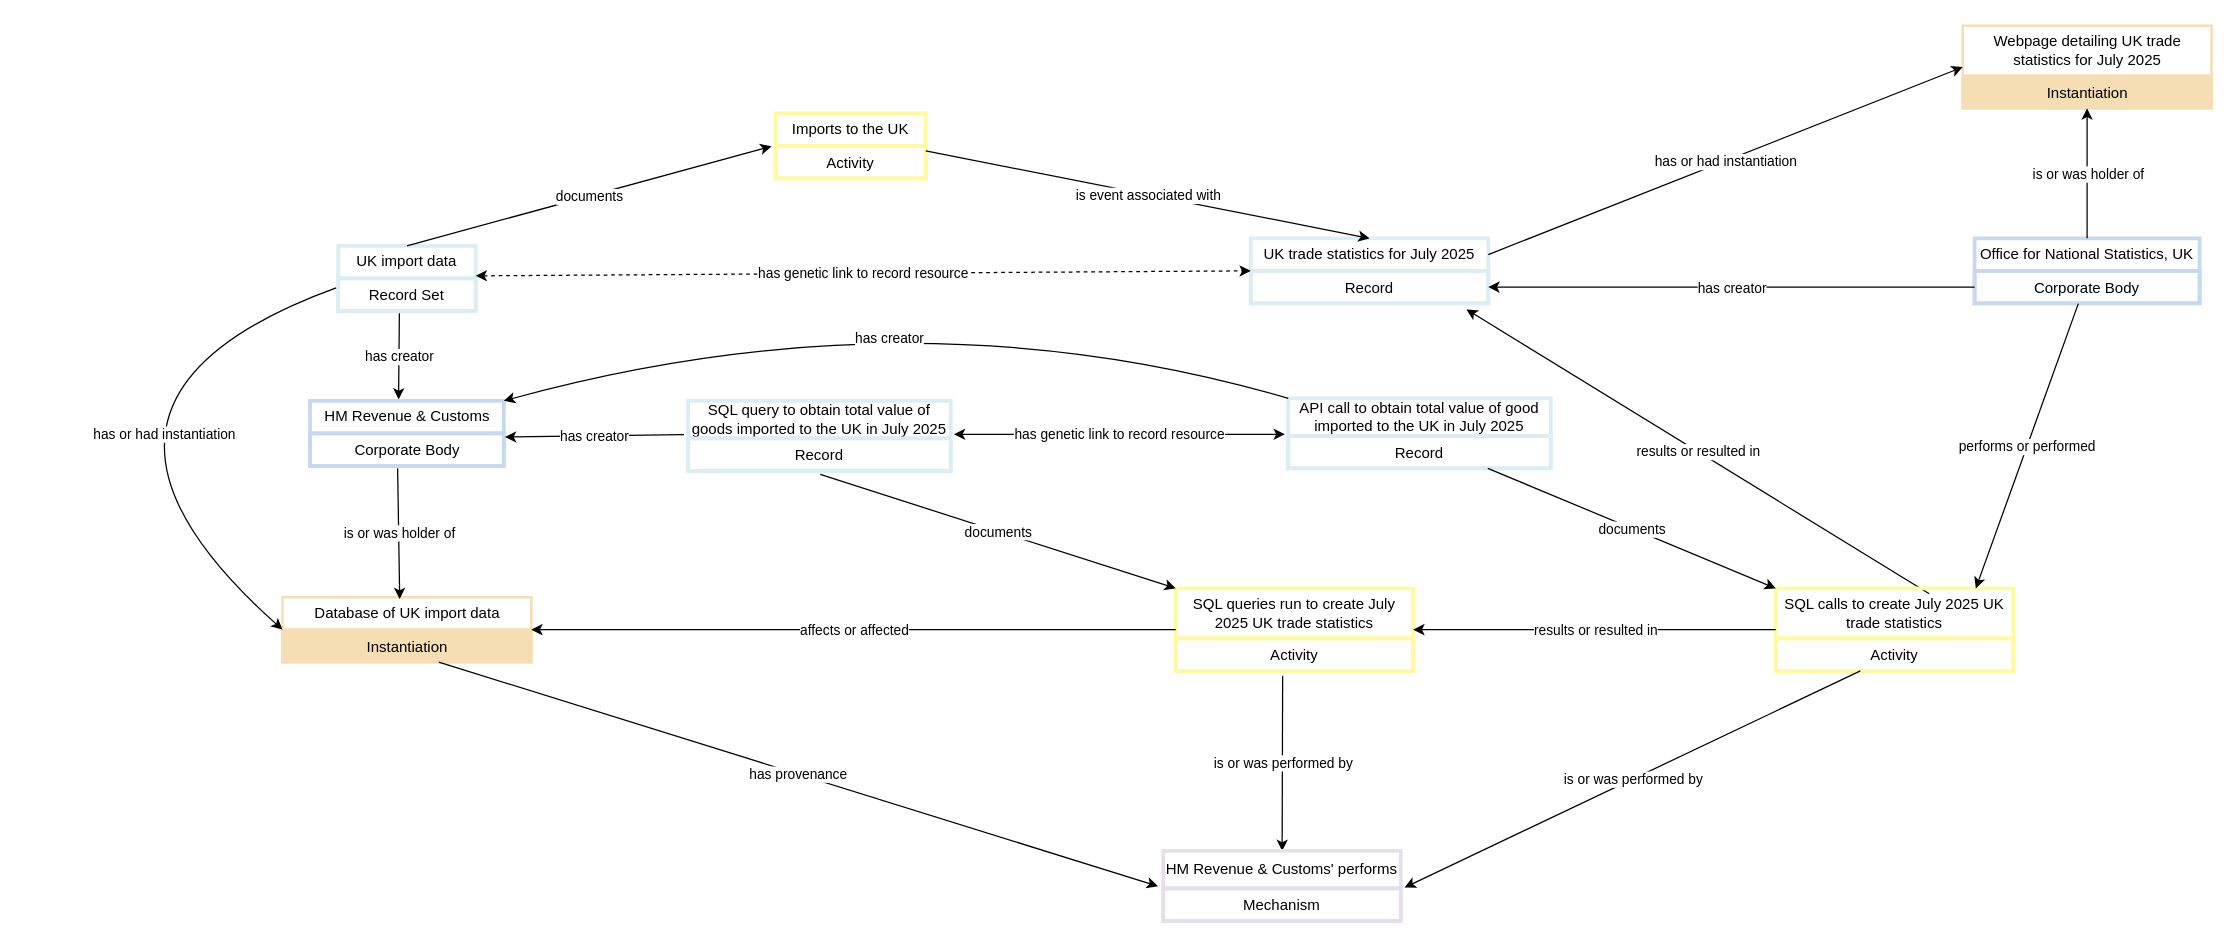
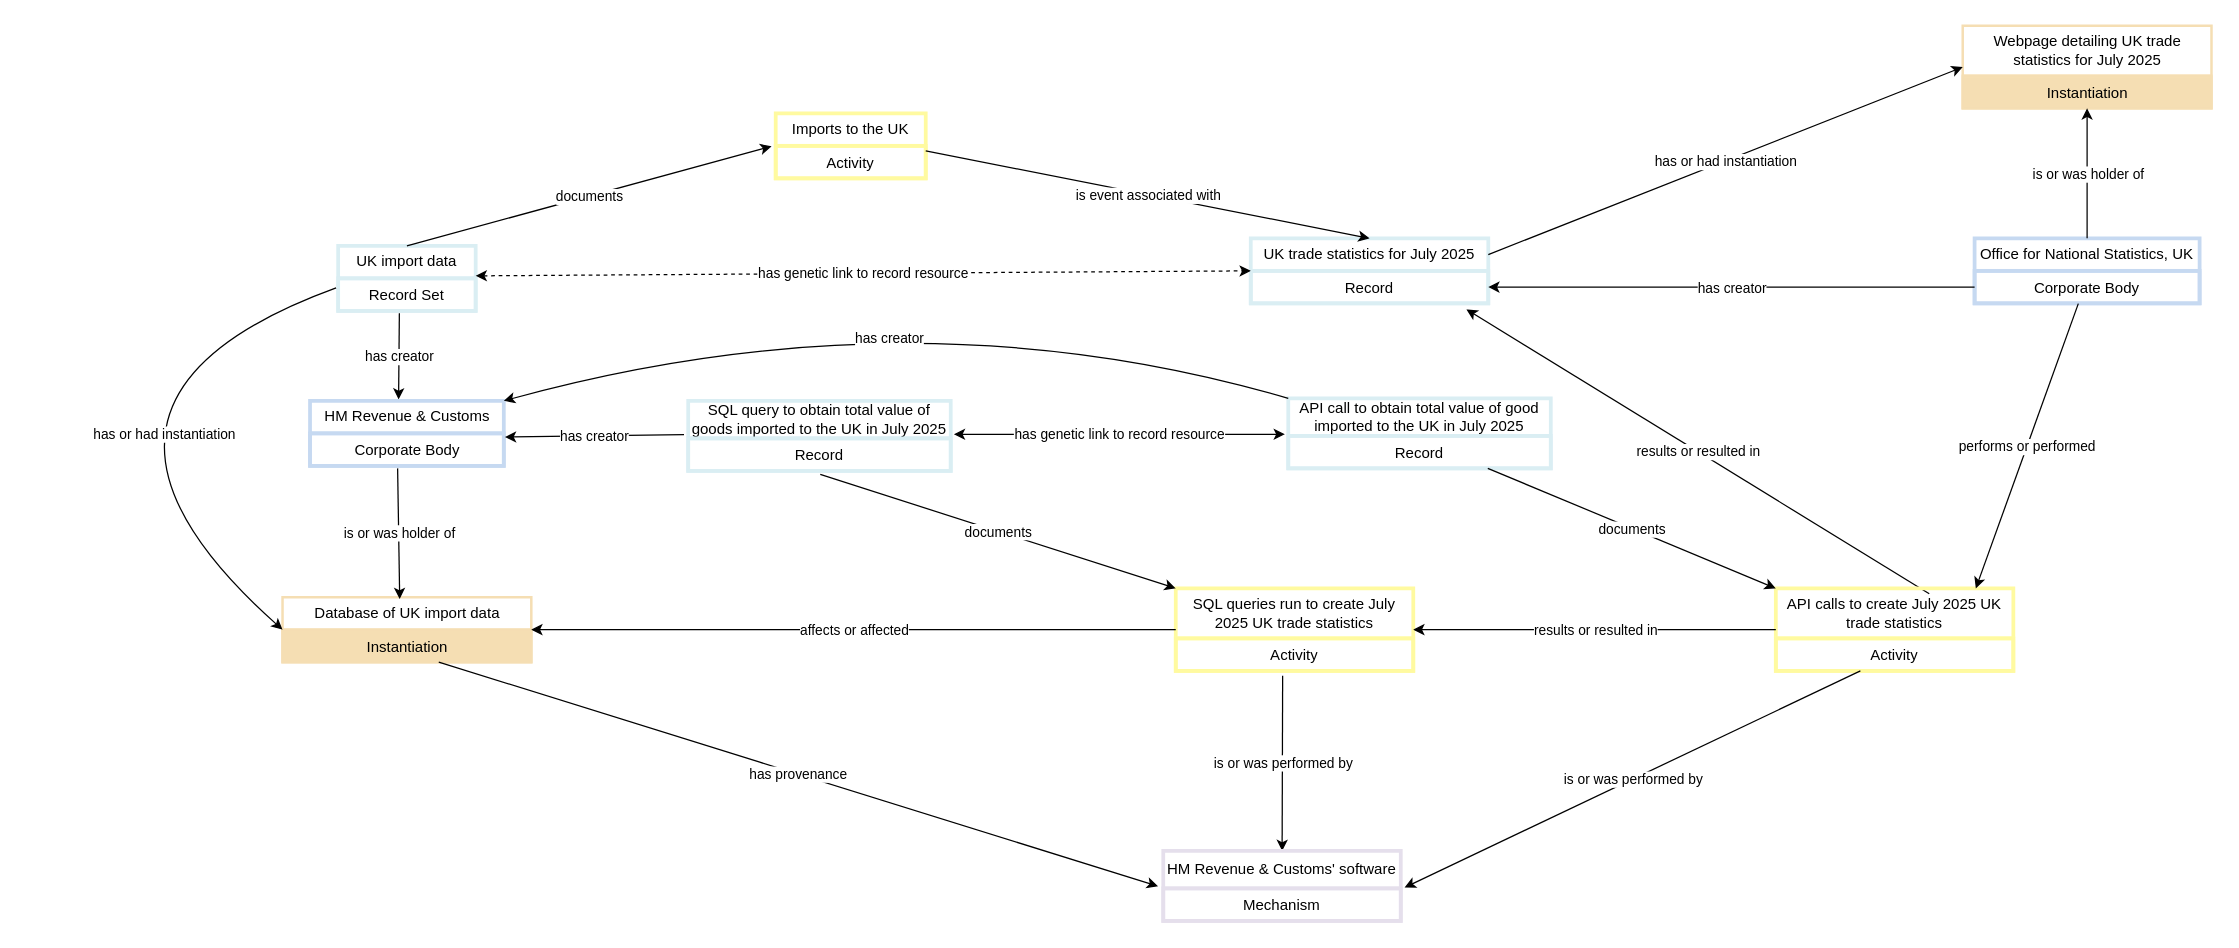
(1894, 613) -> (1894, 613)
(1282, 869) -> (1282, 869)
